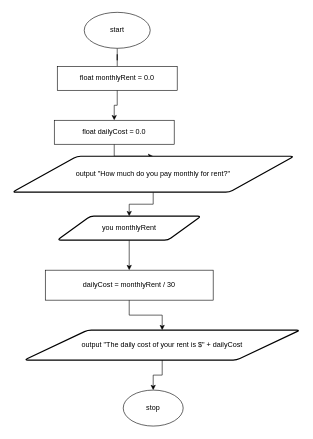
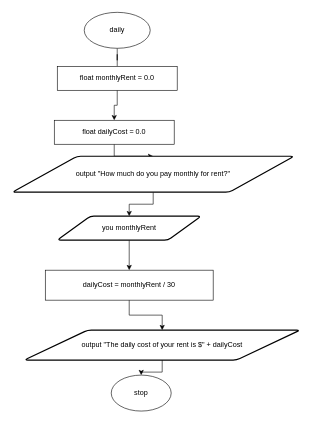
(117, 30) -> (117, 30)
(153, 408) -> (141, 393)
